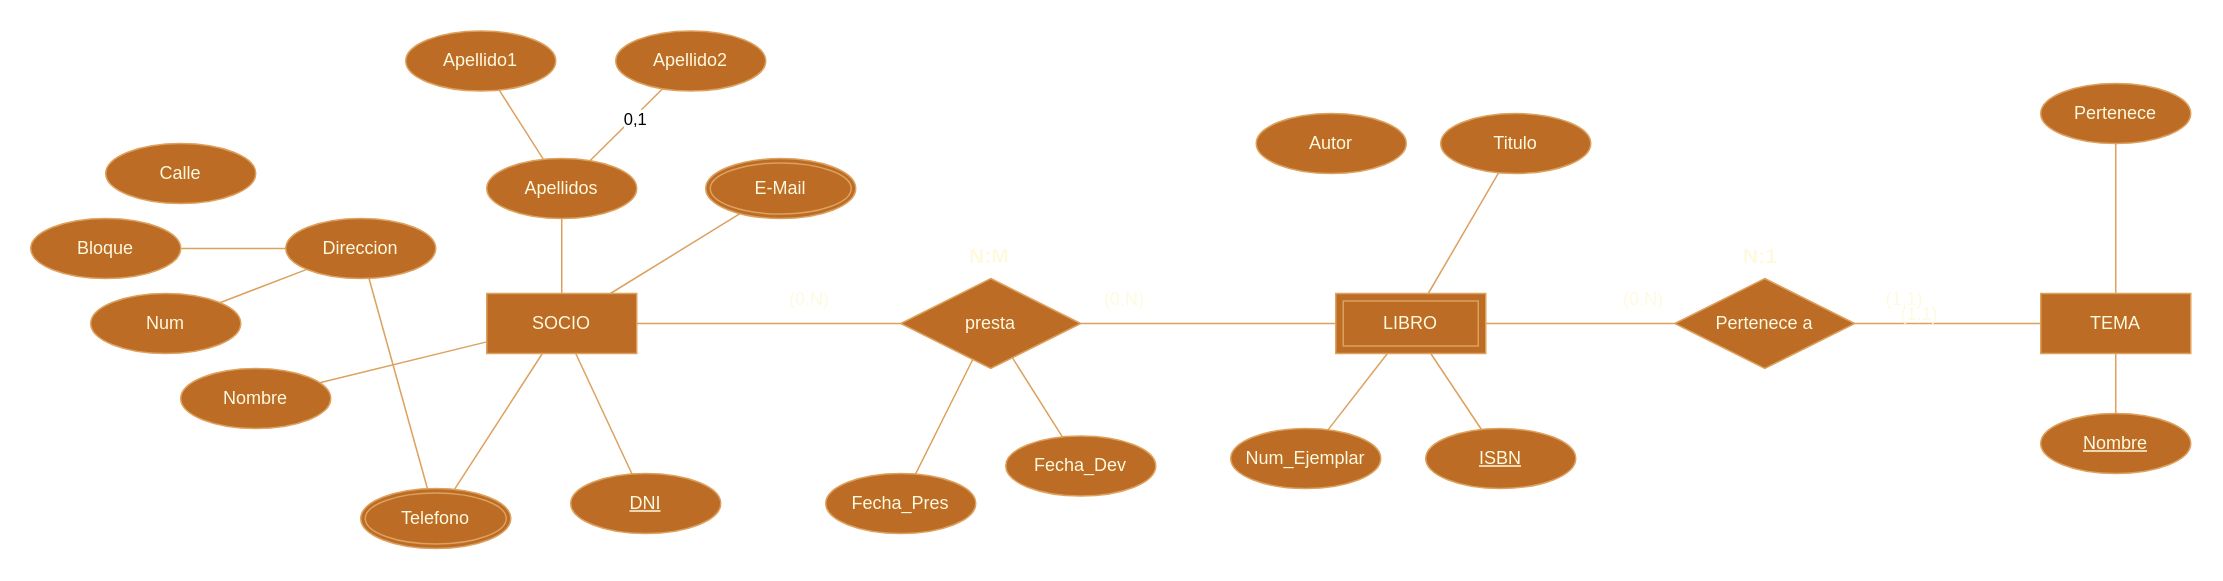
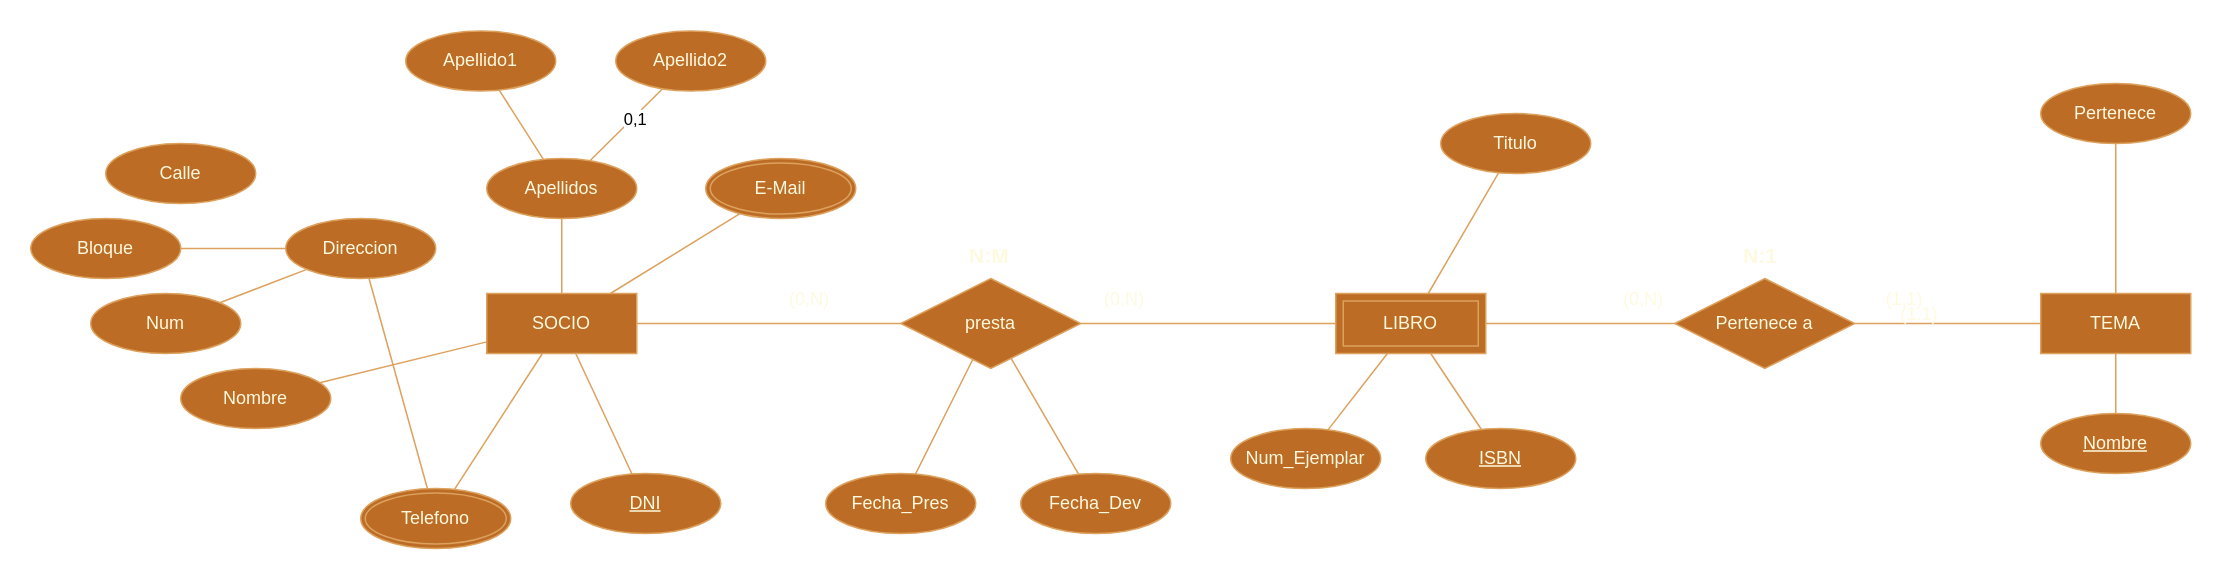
(1331, 143) -> none
(1081, 466) -> (1096, 503)
